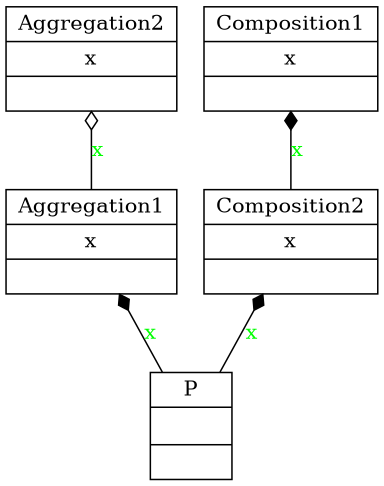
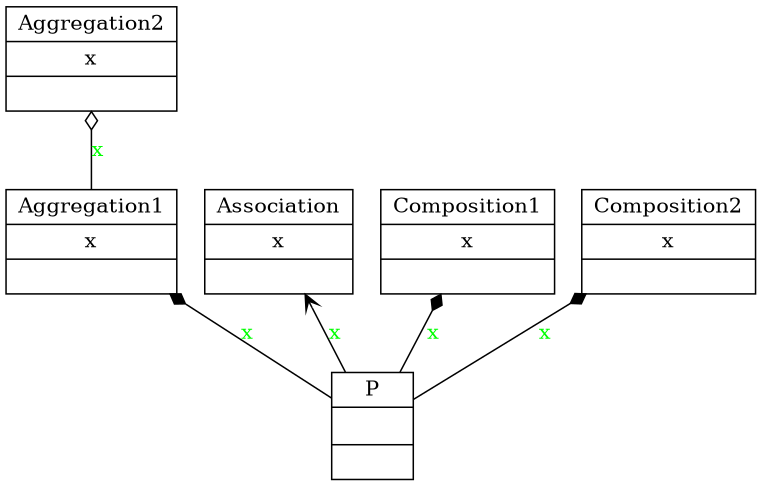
(291, 160) -> (416, 341)
none -> (279, 242)
